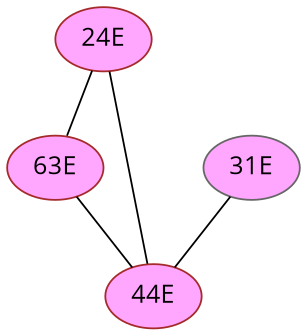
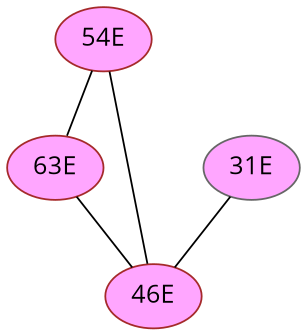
(104, 39) -> (104, 39)
(153, 296) -> (153, 296)
